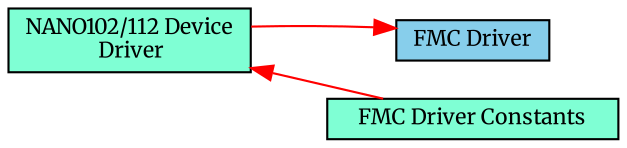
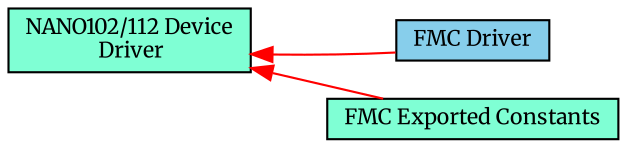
(313, 26) -> (334, 54)
(473, 119) -> (473, 119)
